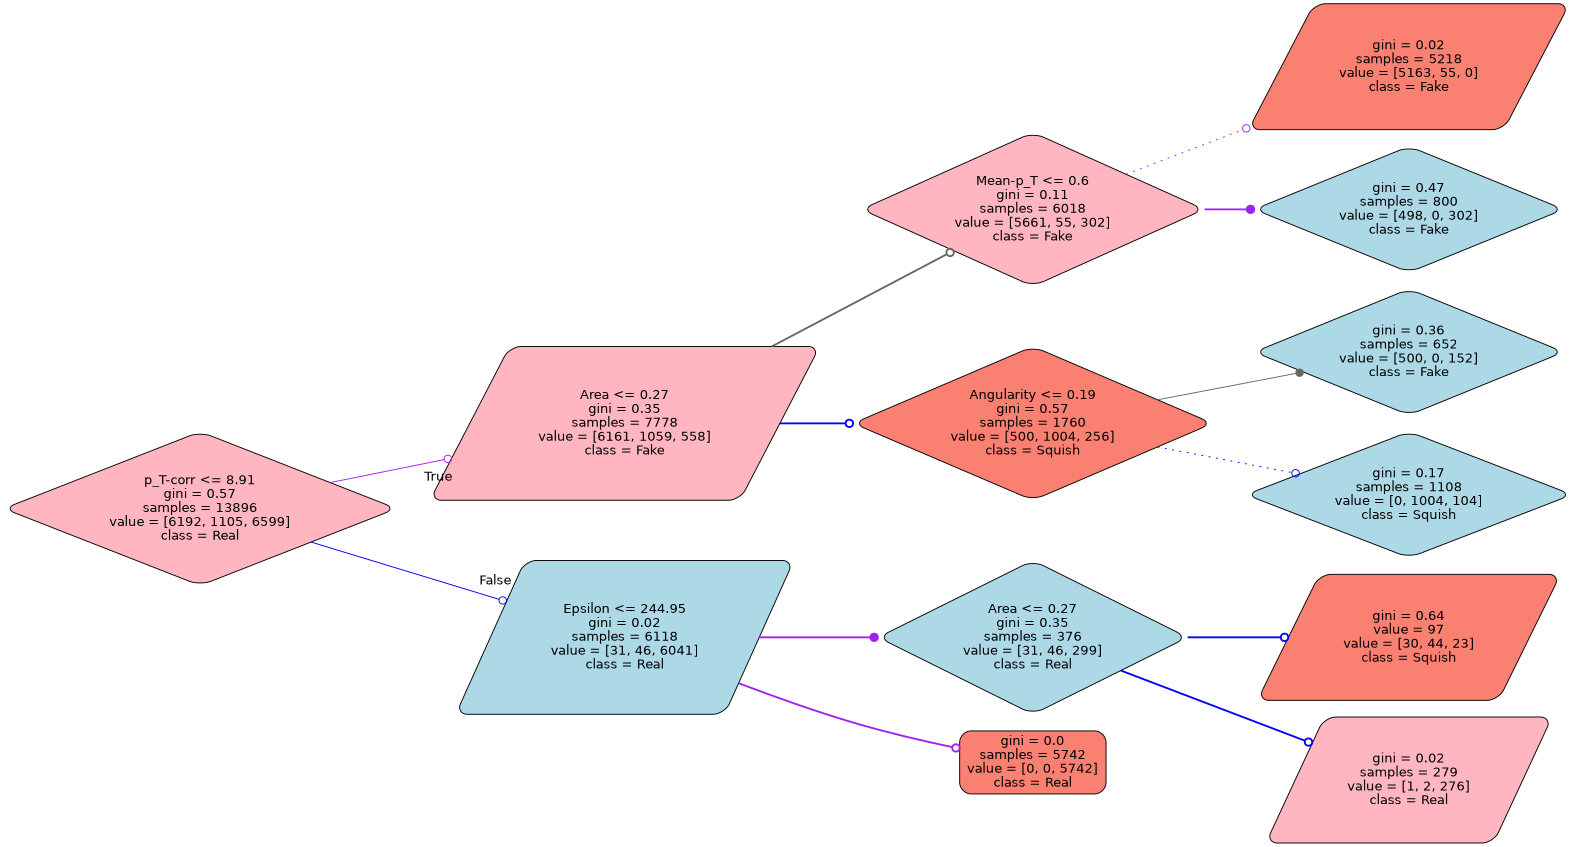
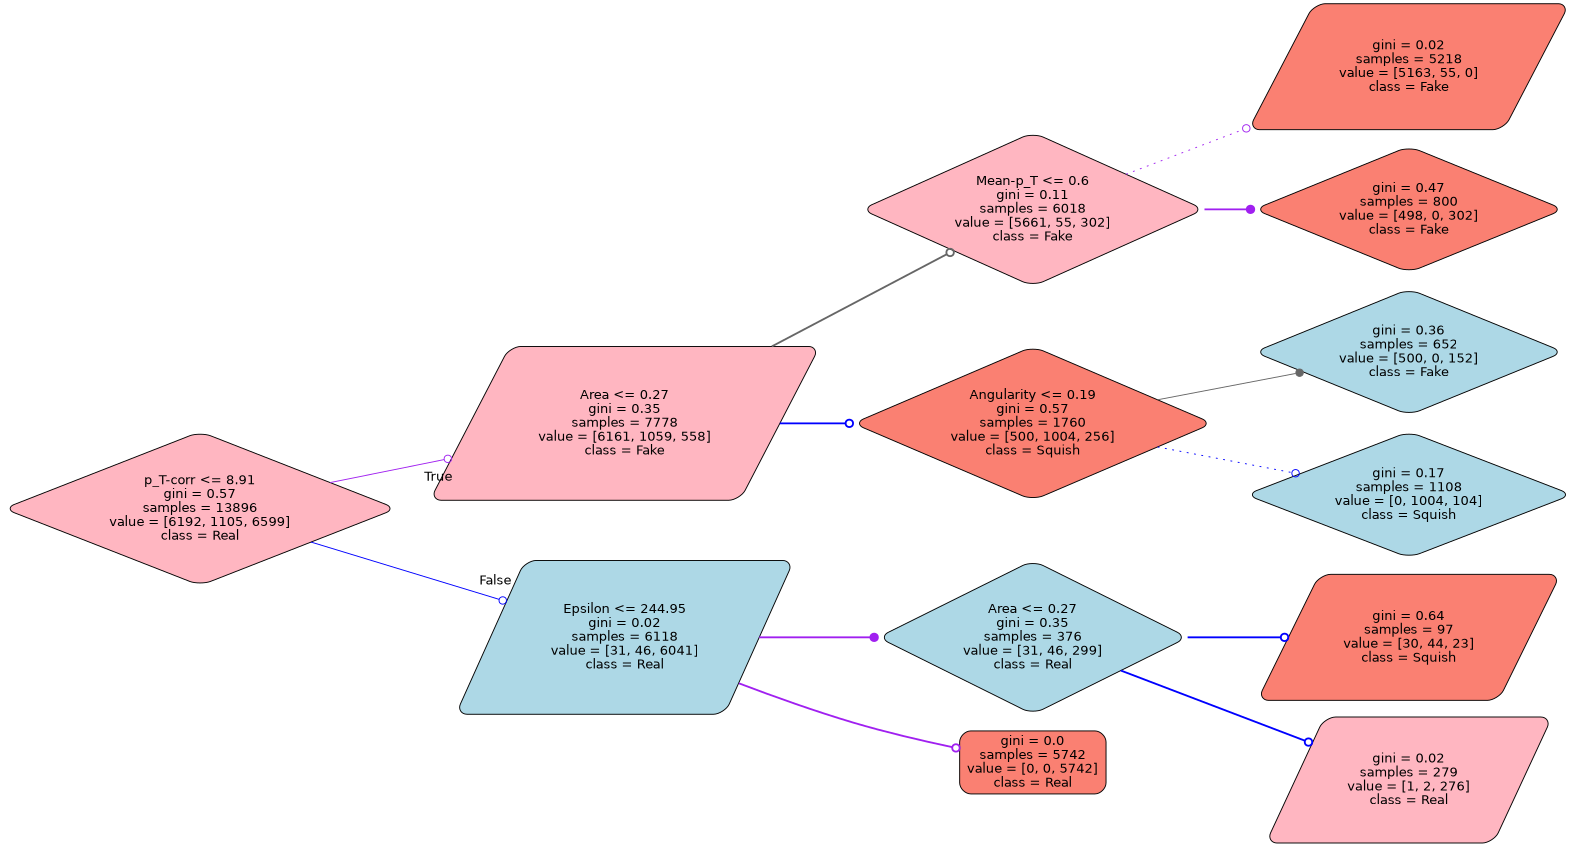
(1409, 209) -> (1409, 209)
(1409, 637) -> (1409, 637)
